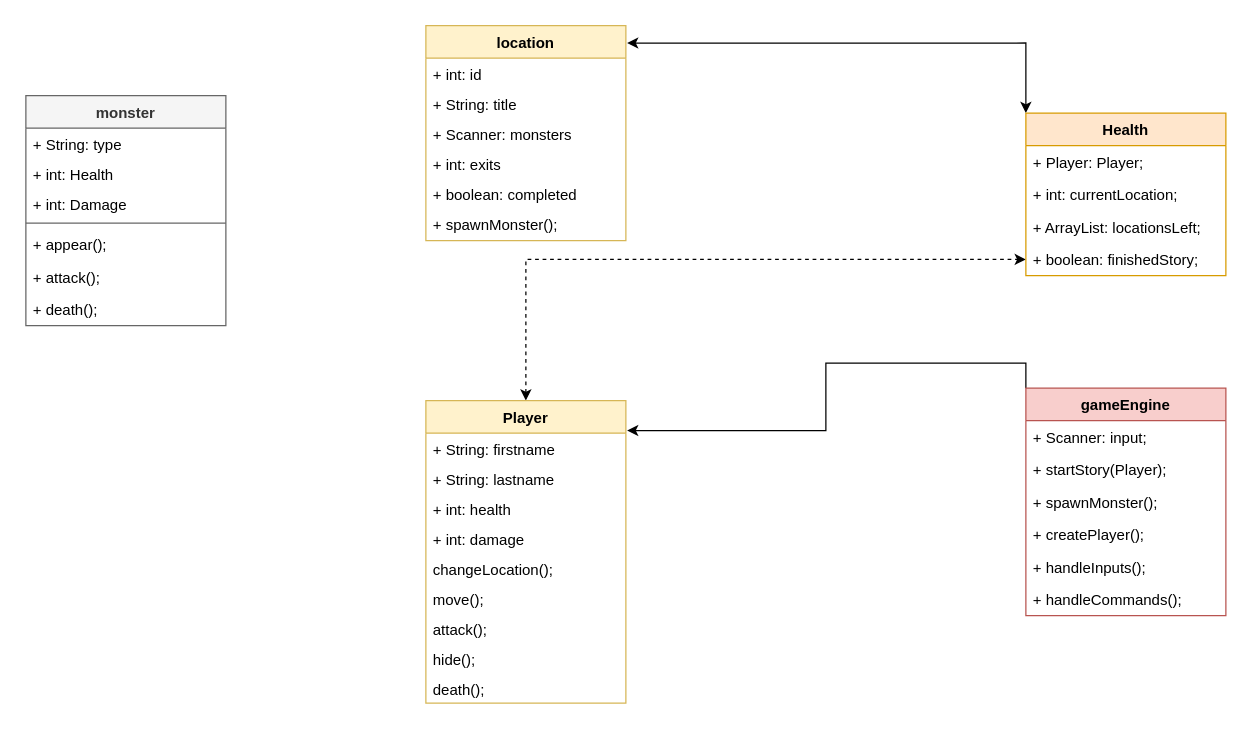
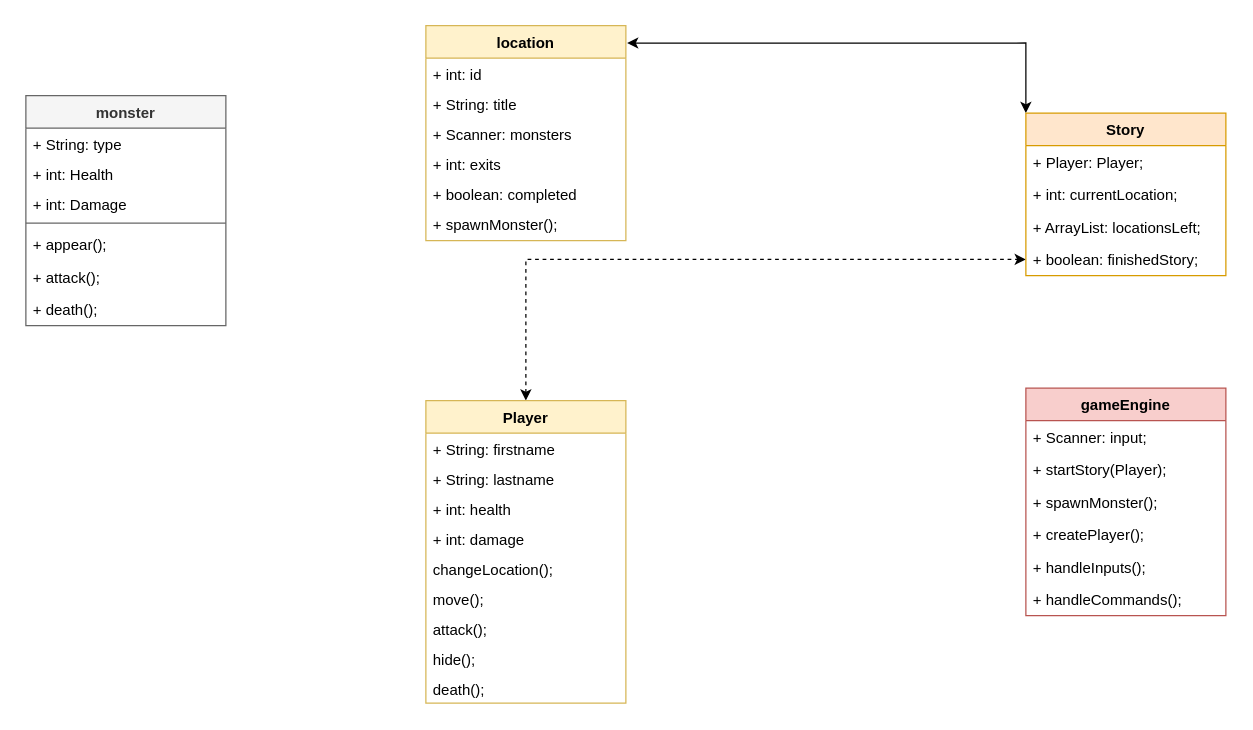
(1125, 130) -> (1125, 130)
(826, 379) -> none
